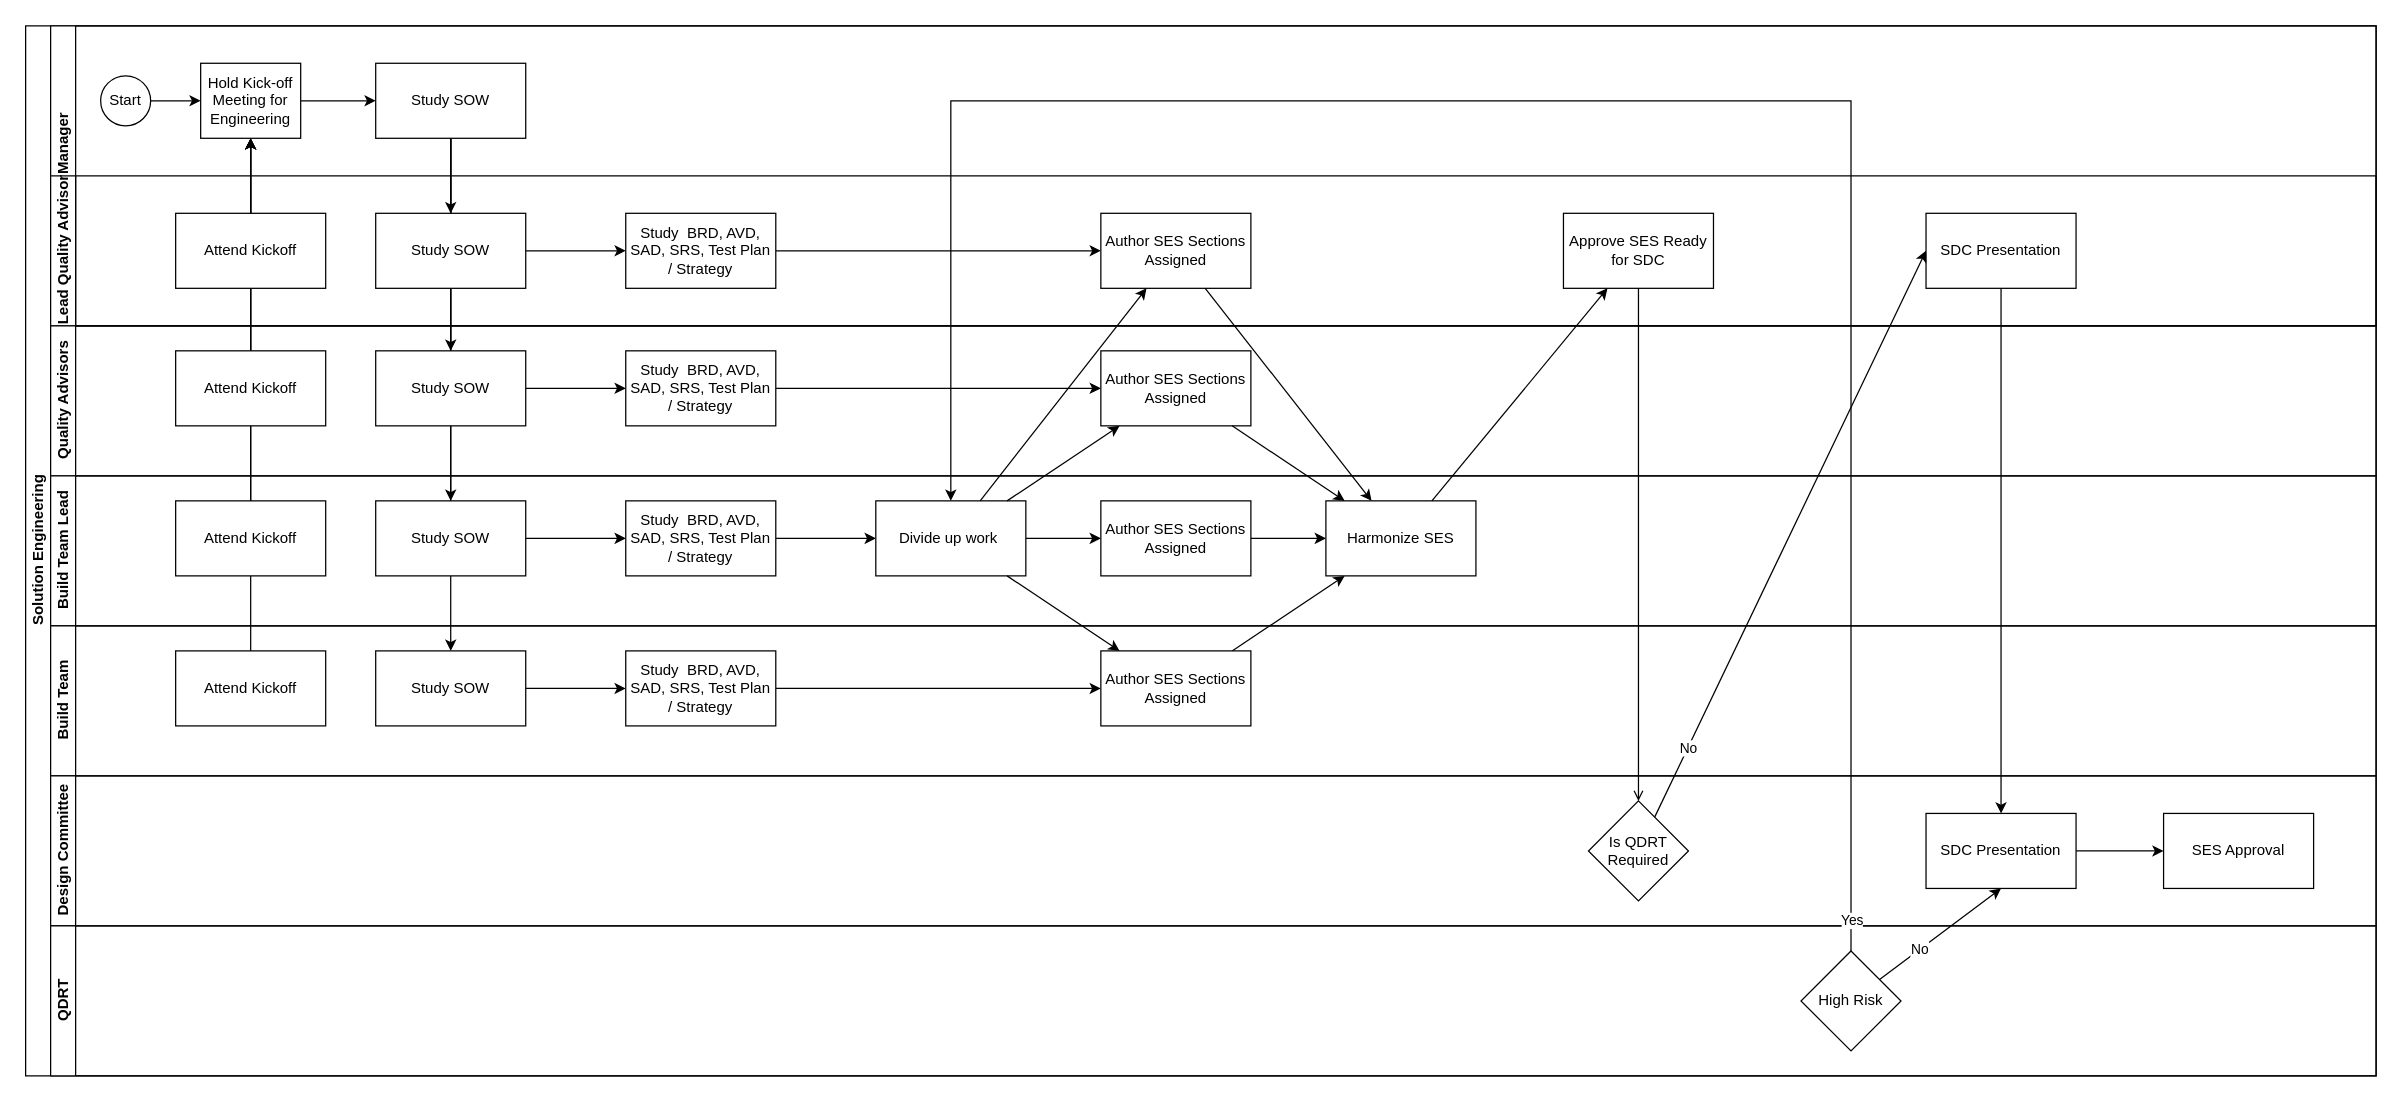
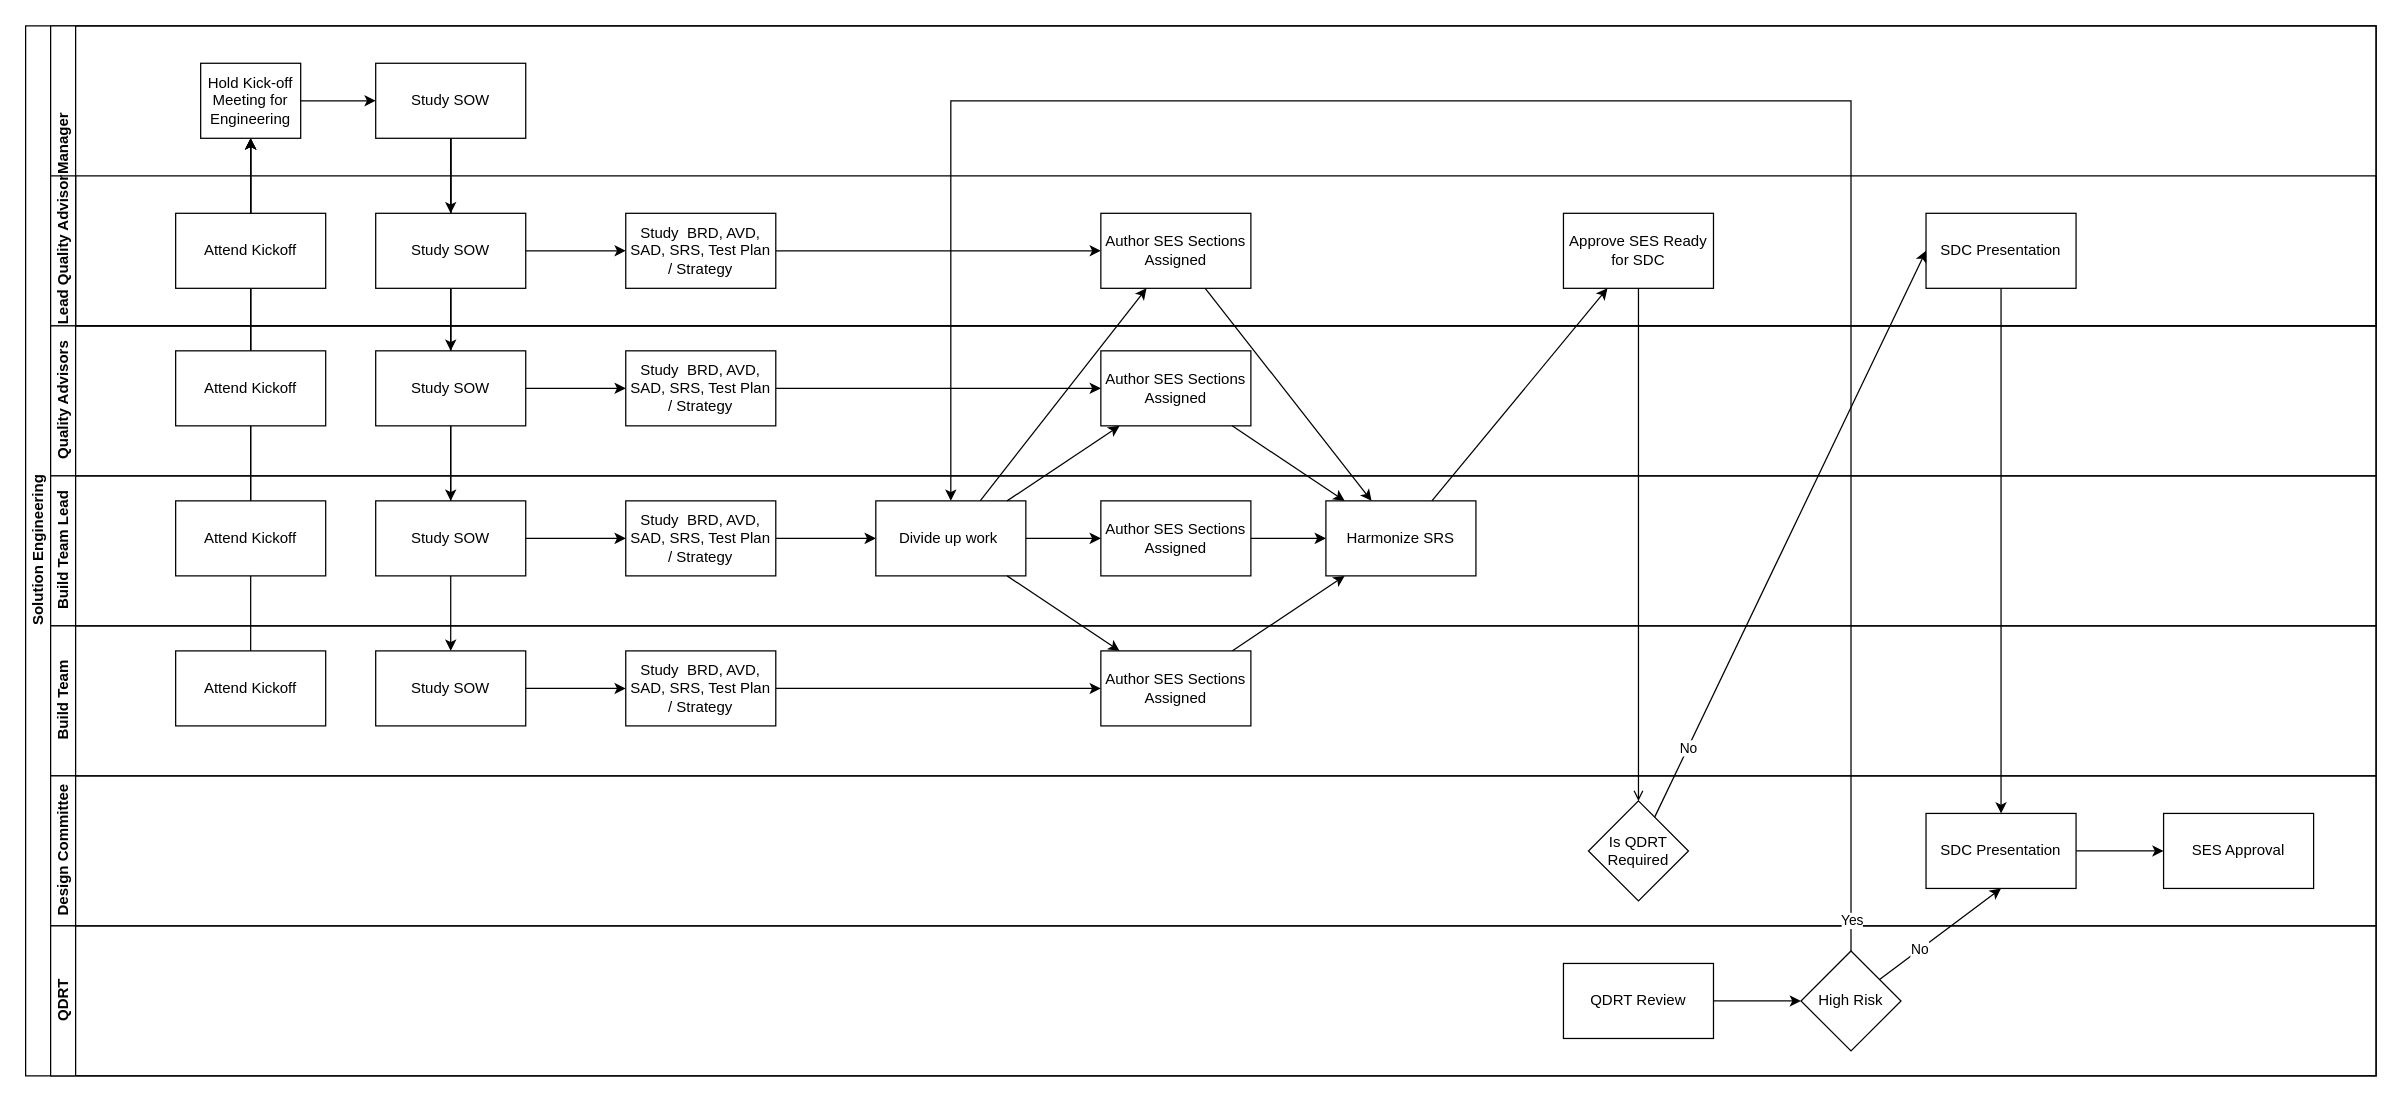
(126, 101) -> none
(172, 101) -> none
(1401, 538) -> (1401, 538)
none -> (1638, 1001)
none -> (1752, 1001)
